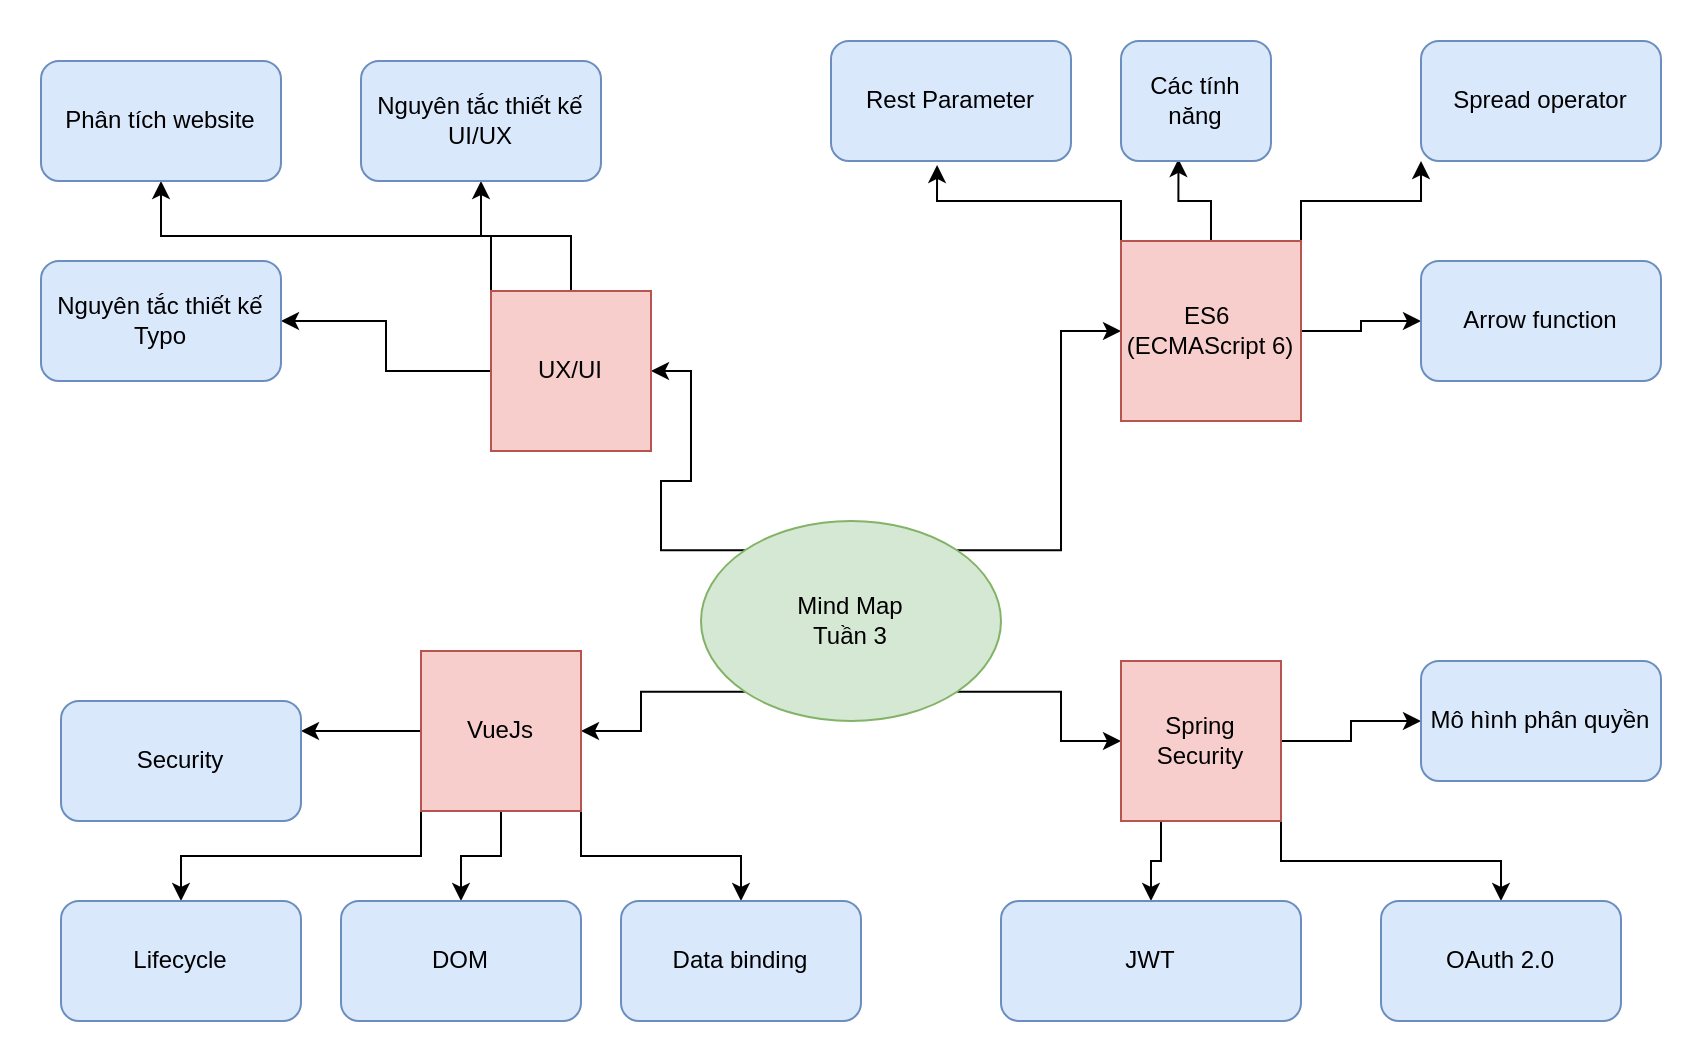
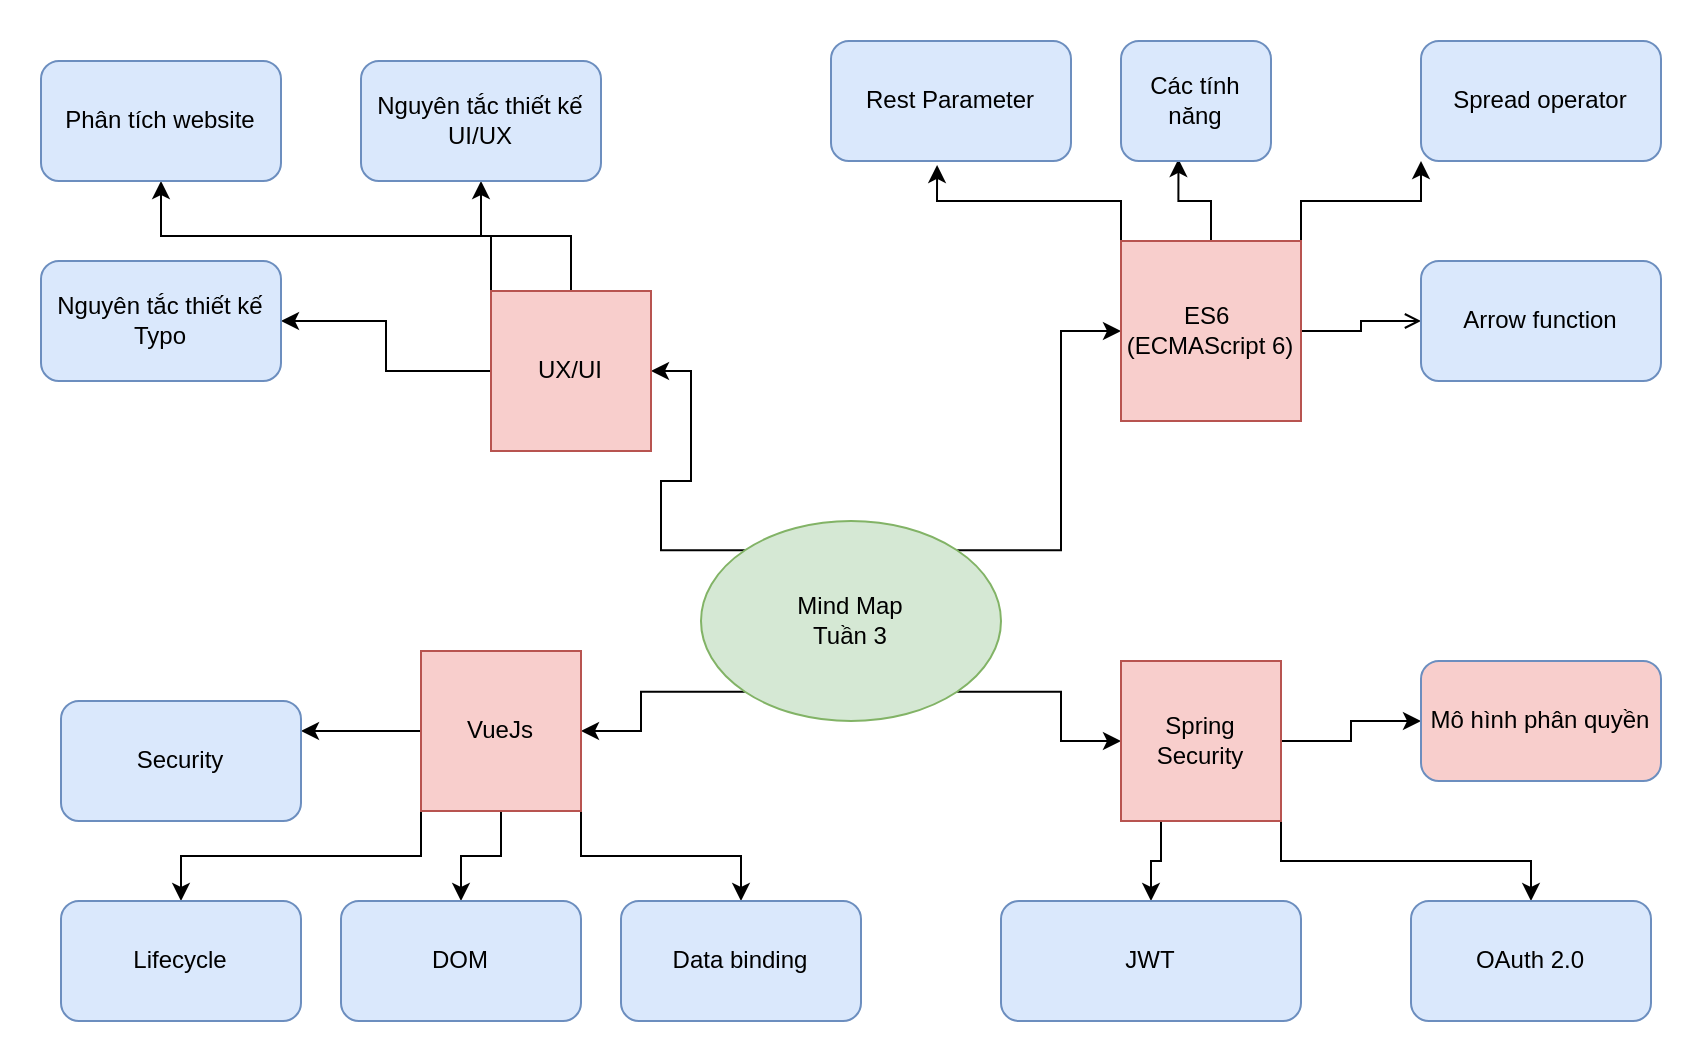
(1406, 321) -> (1408, 321)
(1541, 721) -> (1541, 721)
(1501, 961) -> (1531, 961)
